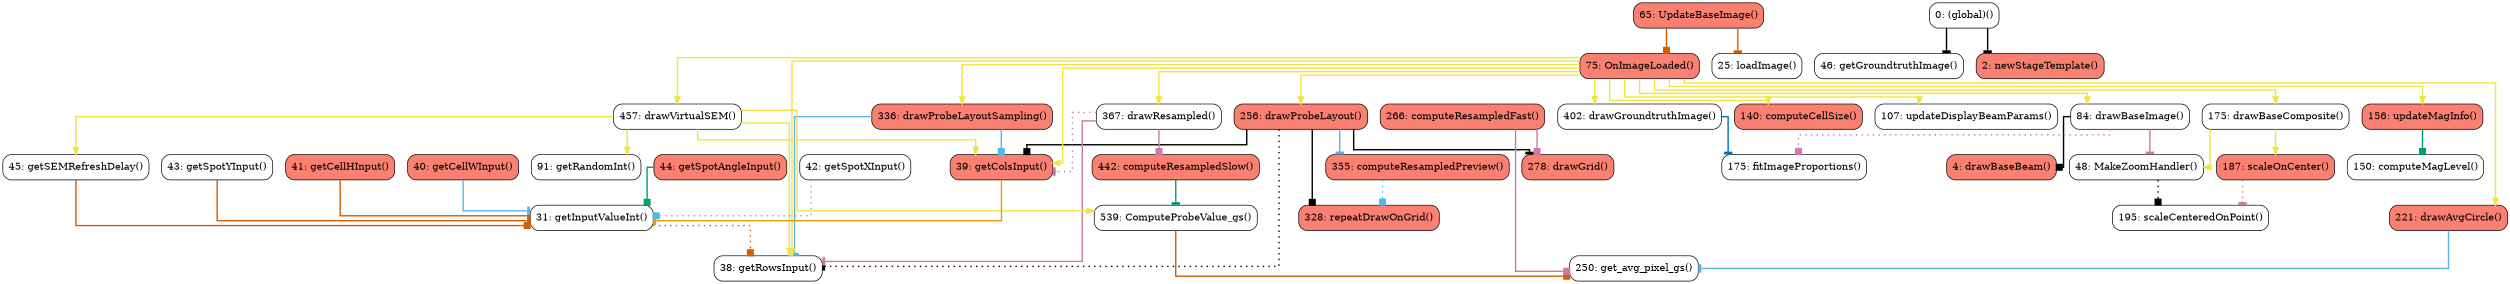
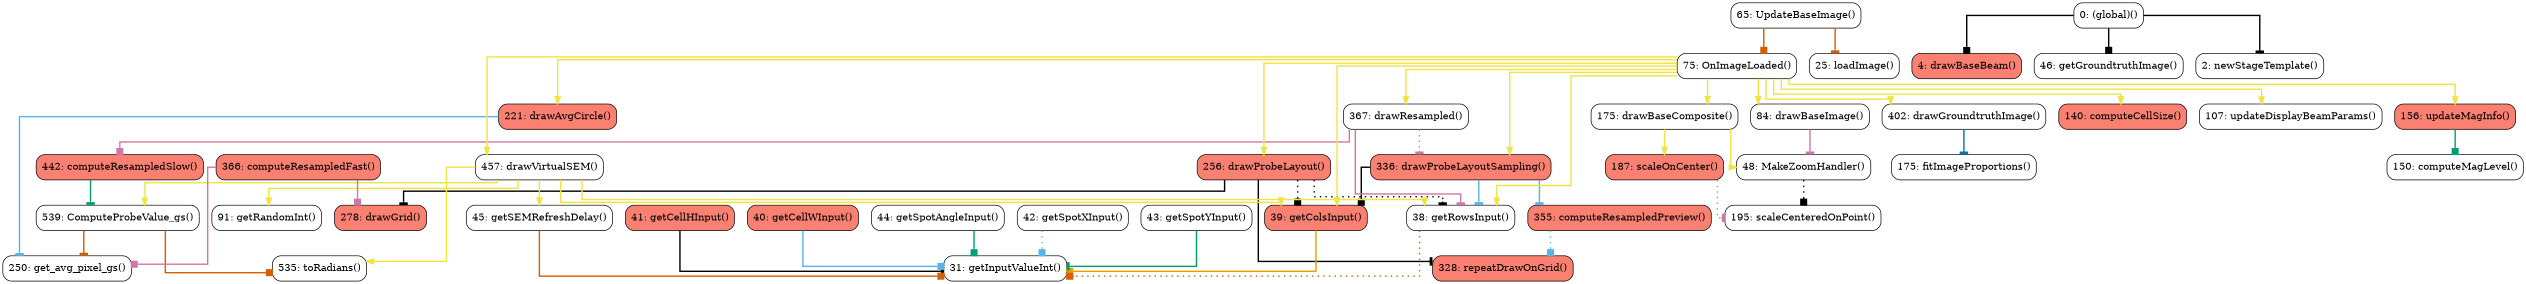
(1699, 15) -> (1796, 15)
(1947, 39) -> (2109, 37)
(1640, 66) -> (1737, 66)
(2040, 66) -> (2260, 66)
(1462, 117) -> (298, 167)
(1951, 135) -> none
(1001, 138) -> (1361, 178)
(1072, 138) -> (1419, 140)
(1340, 140) -> (1539, 191)
(2063, 140) -> (2005, 15)
(1143, 145) -> (1298, 189)
(1312, 164) -> (1303, 261)
(720, 167) -> (938, 218)
(479, 211) -> (852, 266)
(416, 216) -> (790, 271)
(351, 221) -> (1151, 266)
(850, 221) -> (1215, 271)
(713, 226) -> (1270, 276)
none -> (319, 268)
(1346, 276) -> (84, 241)
